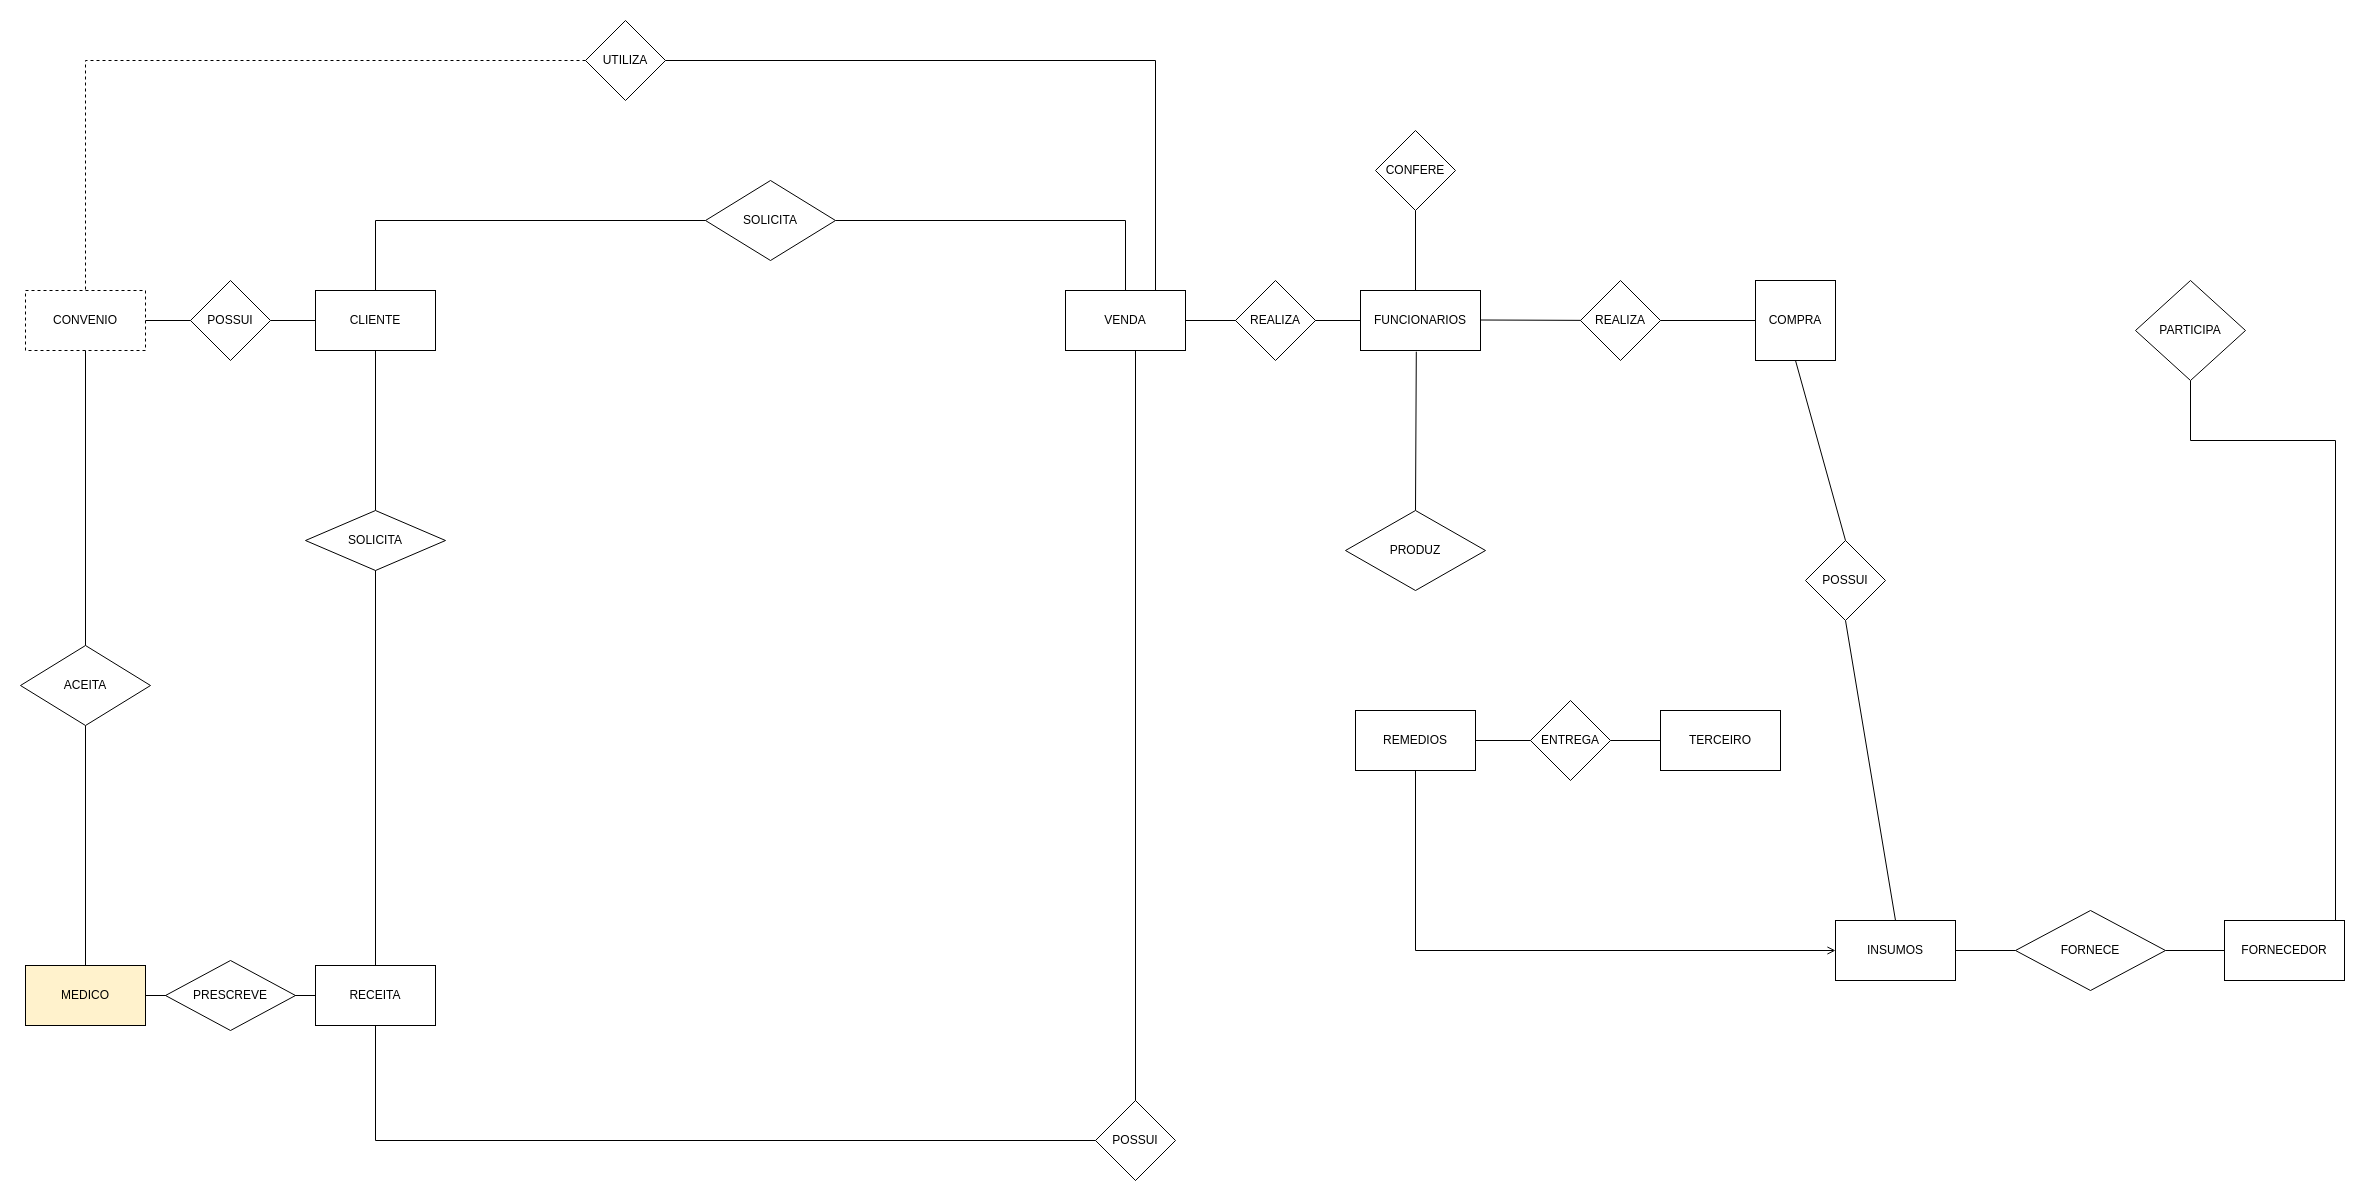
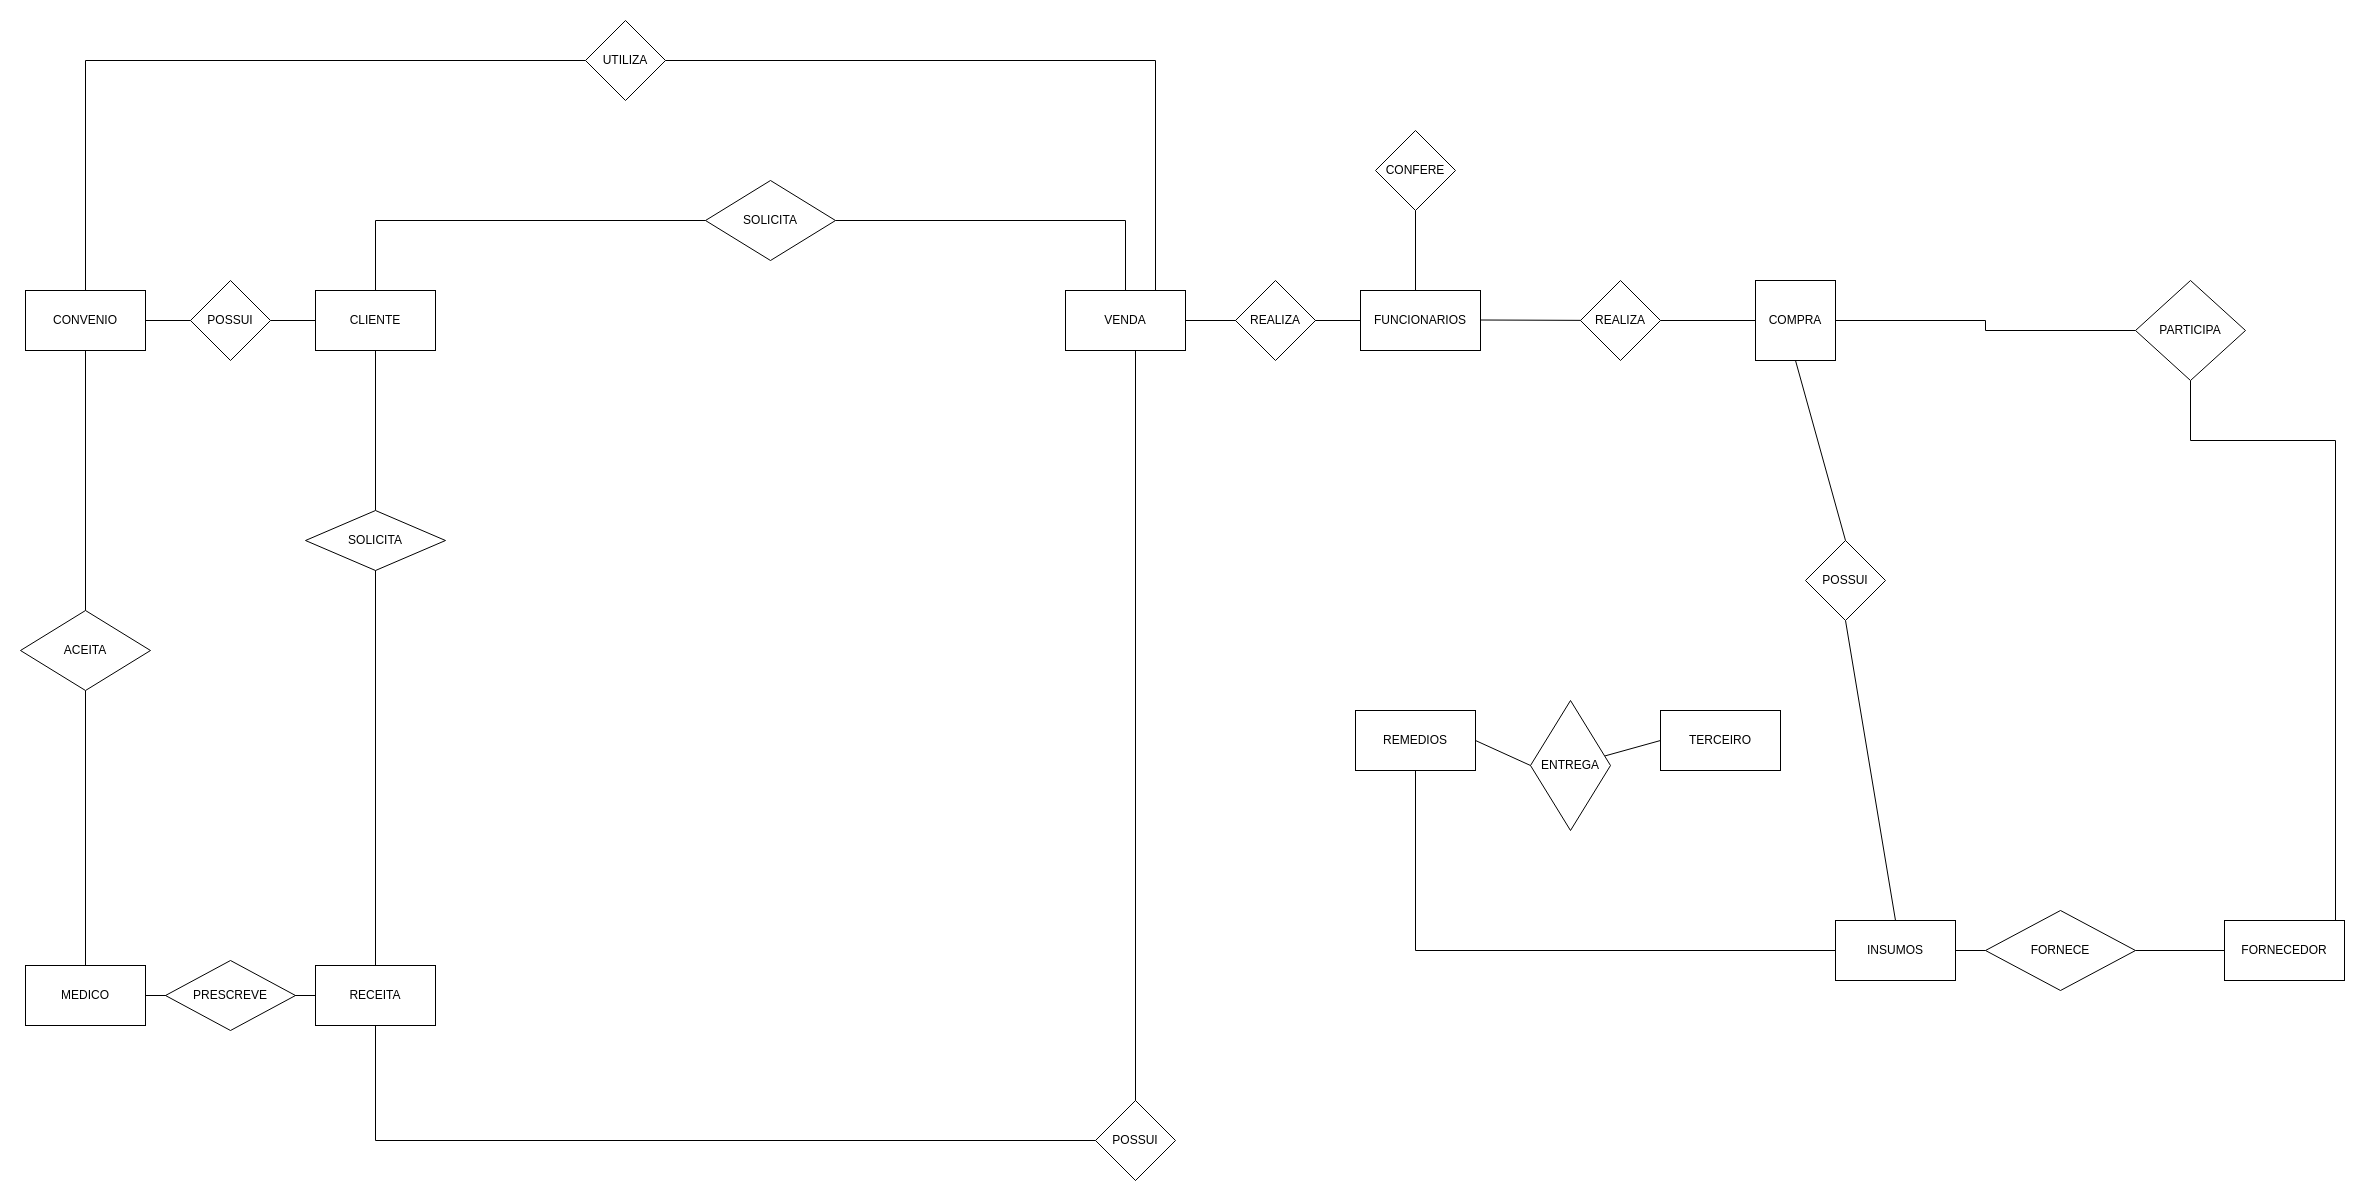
(221, 61) -> (221, 61)
(86, 321) -> (86, 321)
none -> (1986, 326)
(1416, 431) -> none
(1416, 551) -> none
(86, 686) -> (86, 651)
(1571, 741) -> (1571, 766)
(1830, 951) -> (1831, 951)
(2091, 951) -> (2061, 951)
(86, 996) -> (86, 996)
